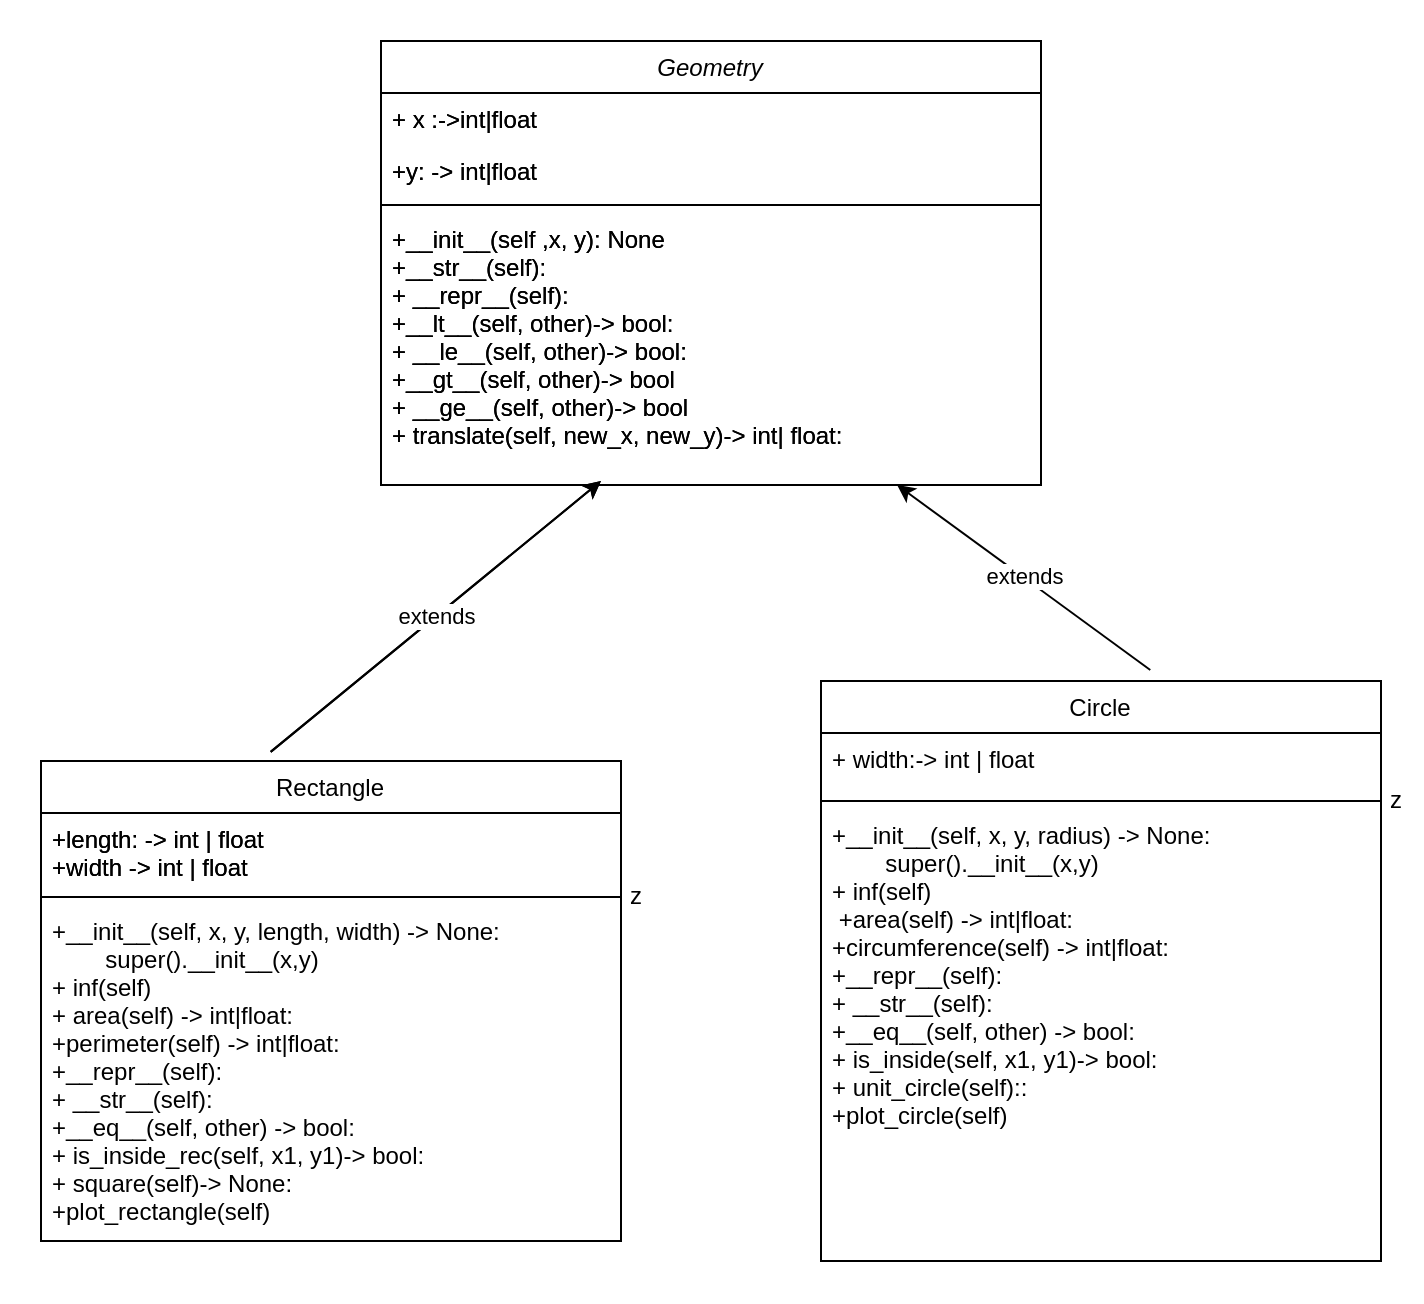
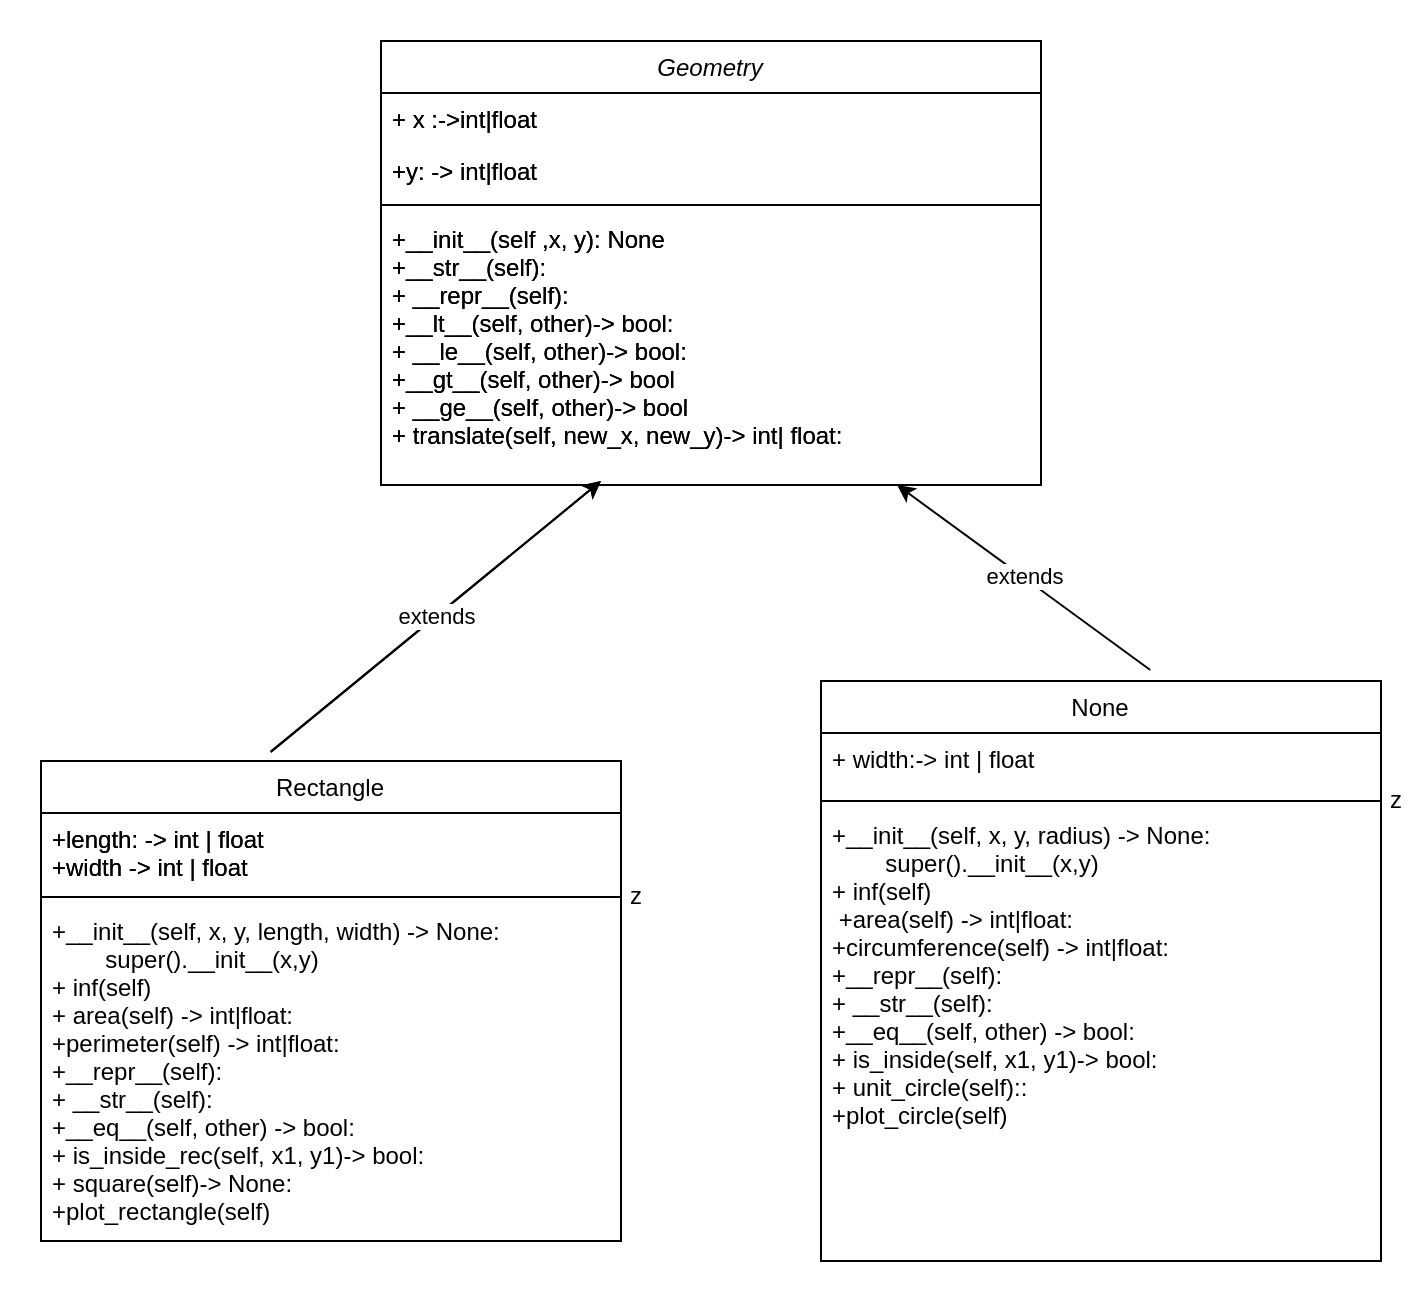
(1100, 708) -> (1100, 708)
